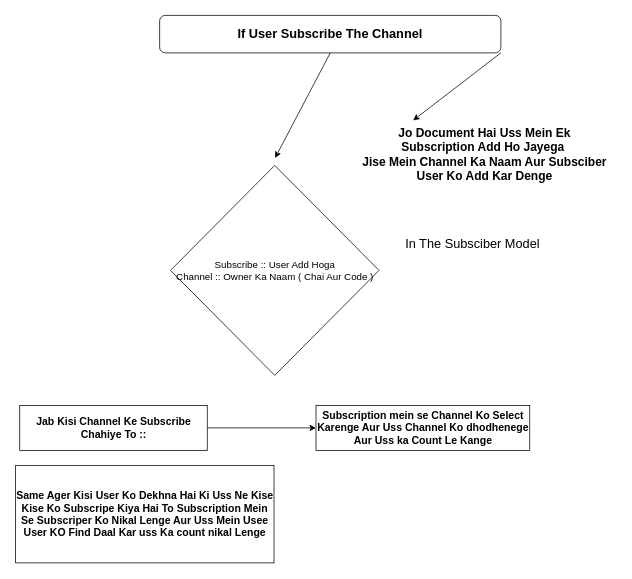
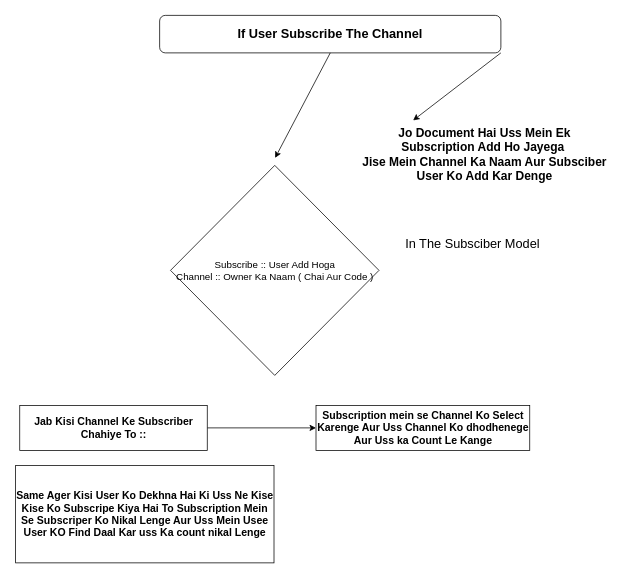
(114, 428) -> (114, 428)
